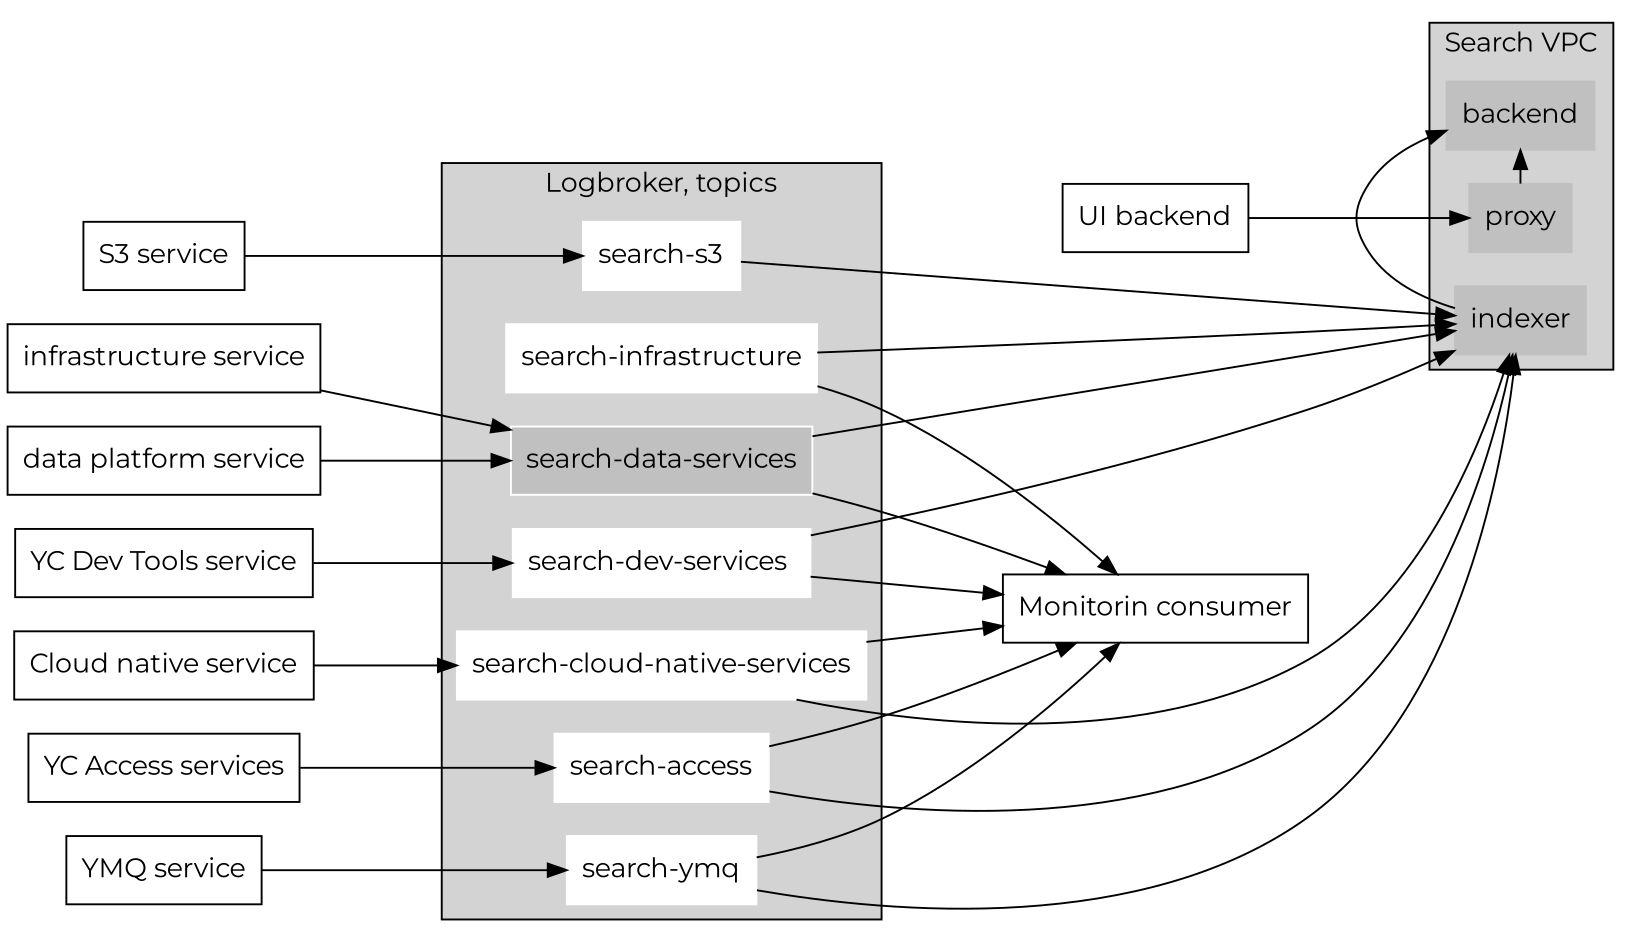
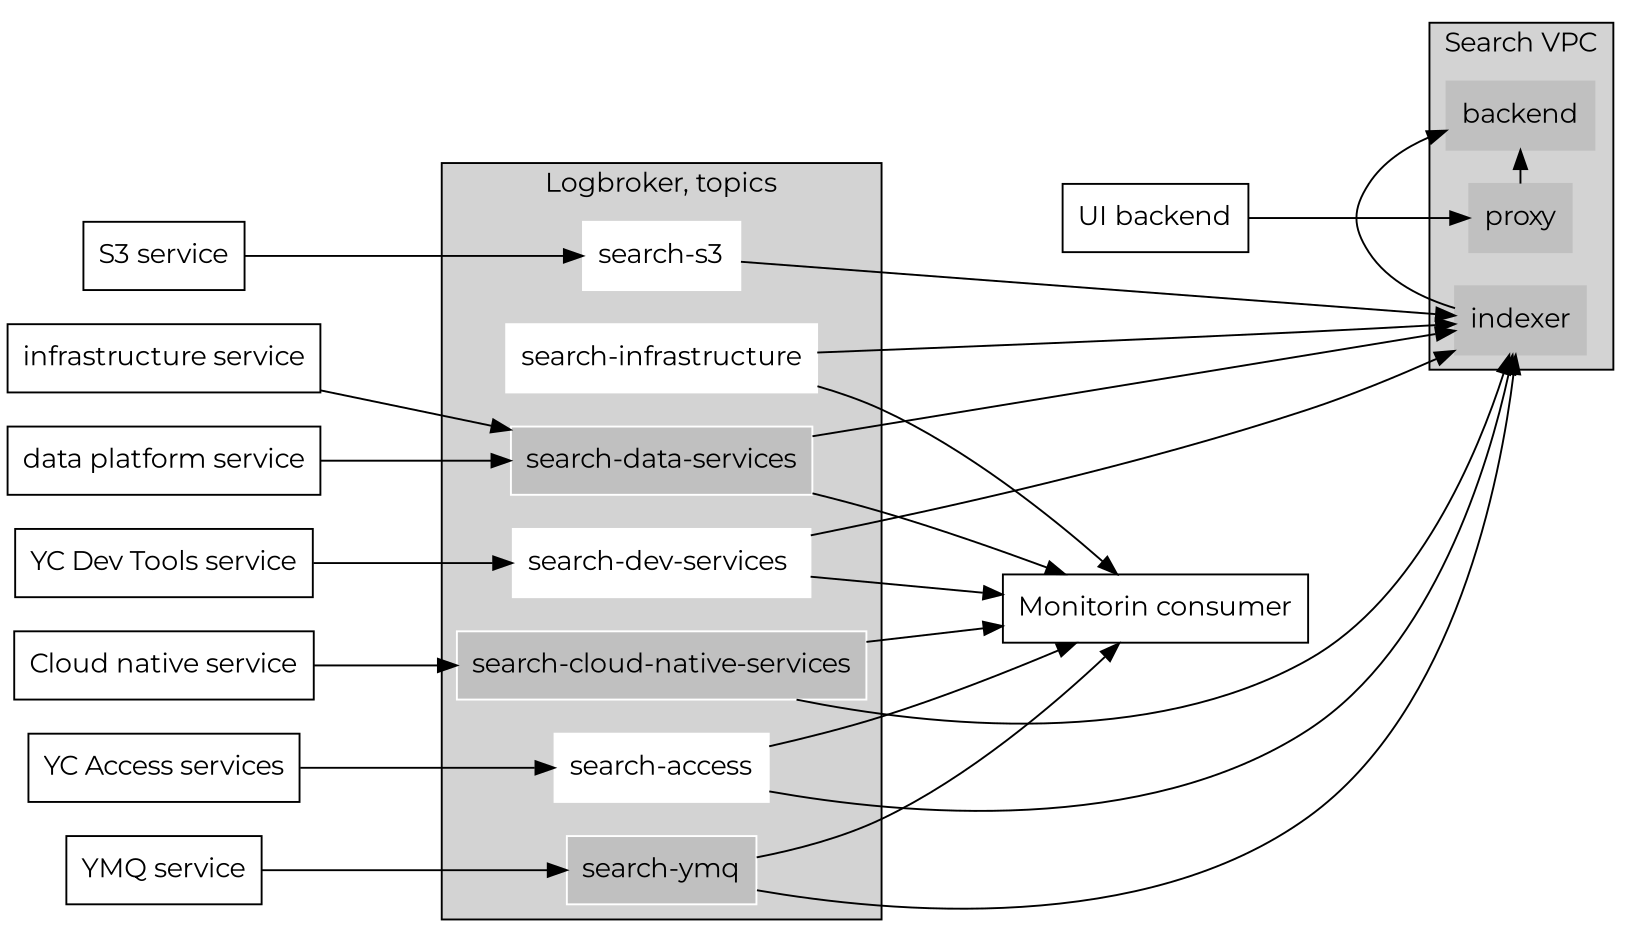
(662, 665) -> (662, 665)
(662, 870) -> (662, 870)
